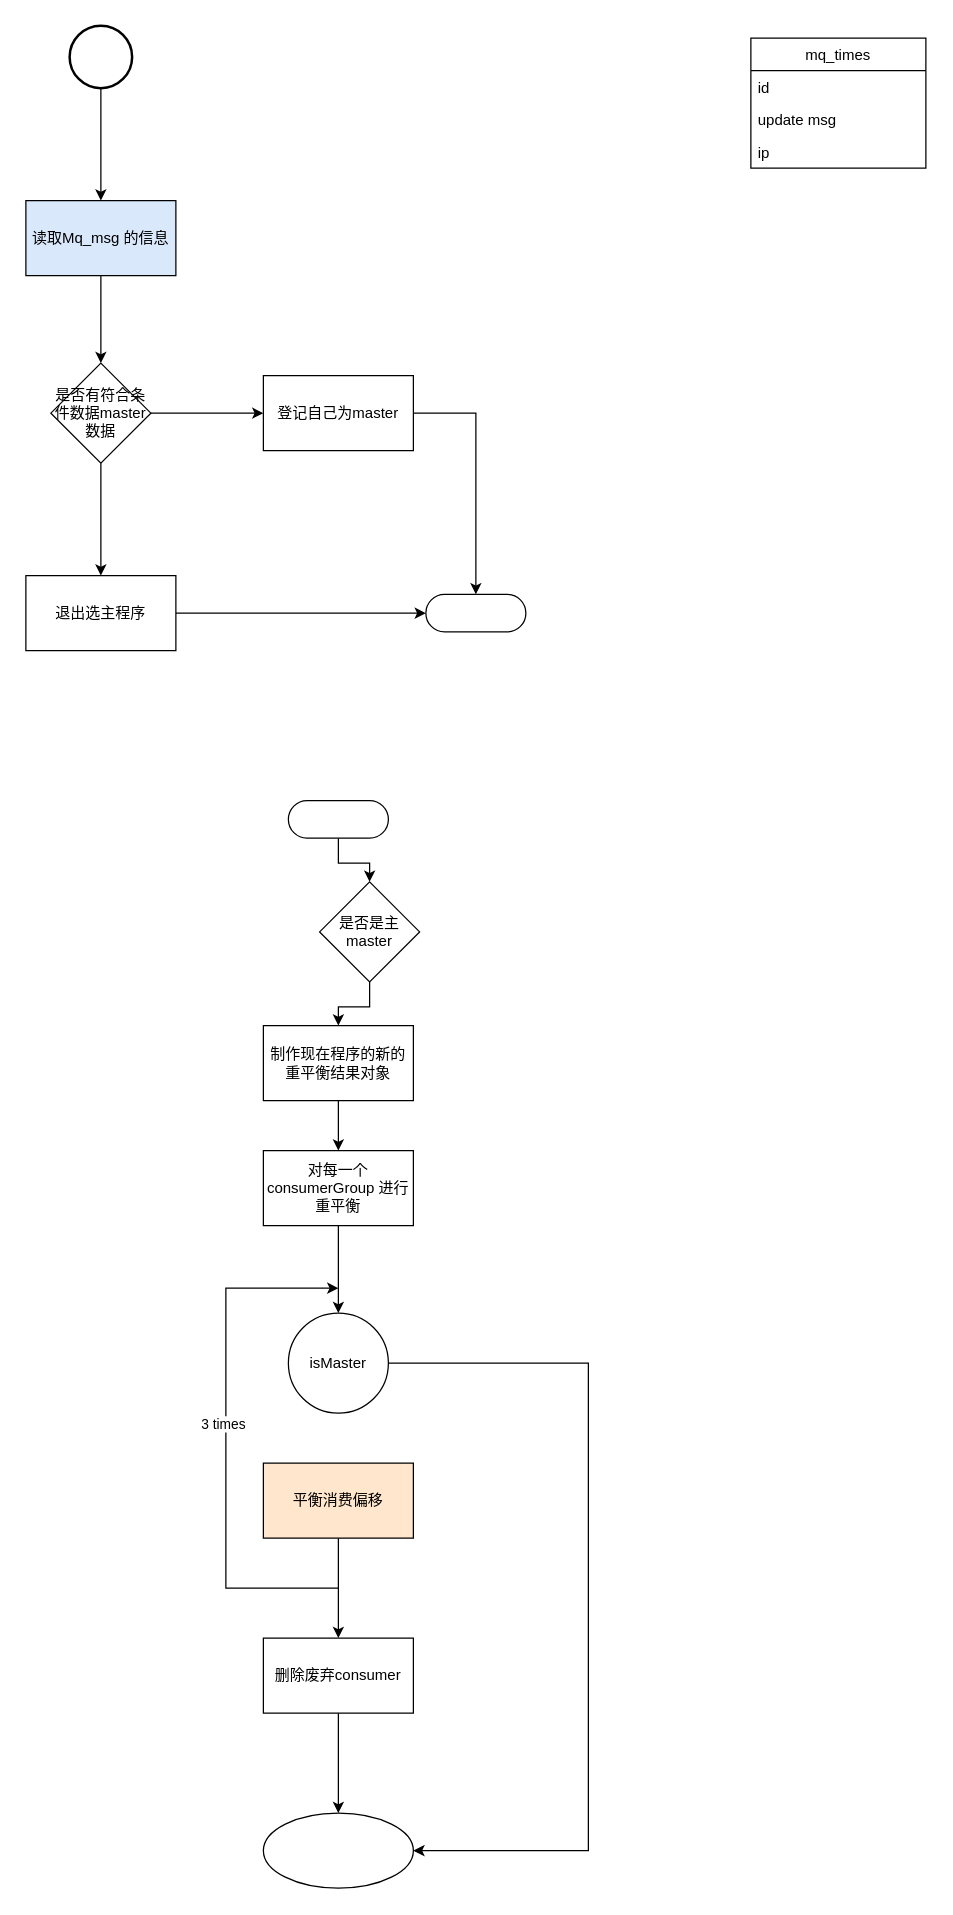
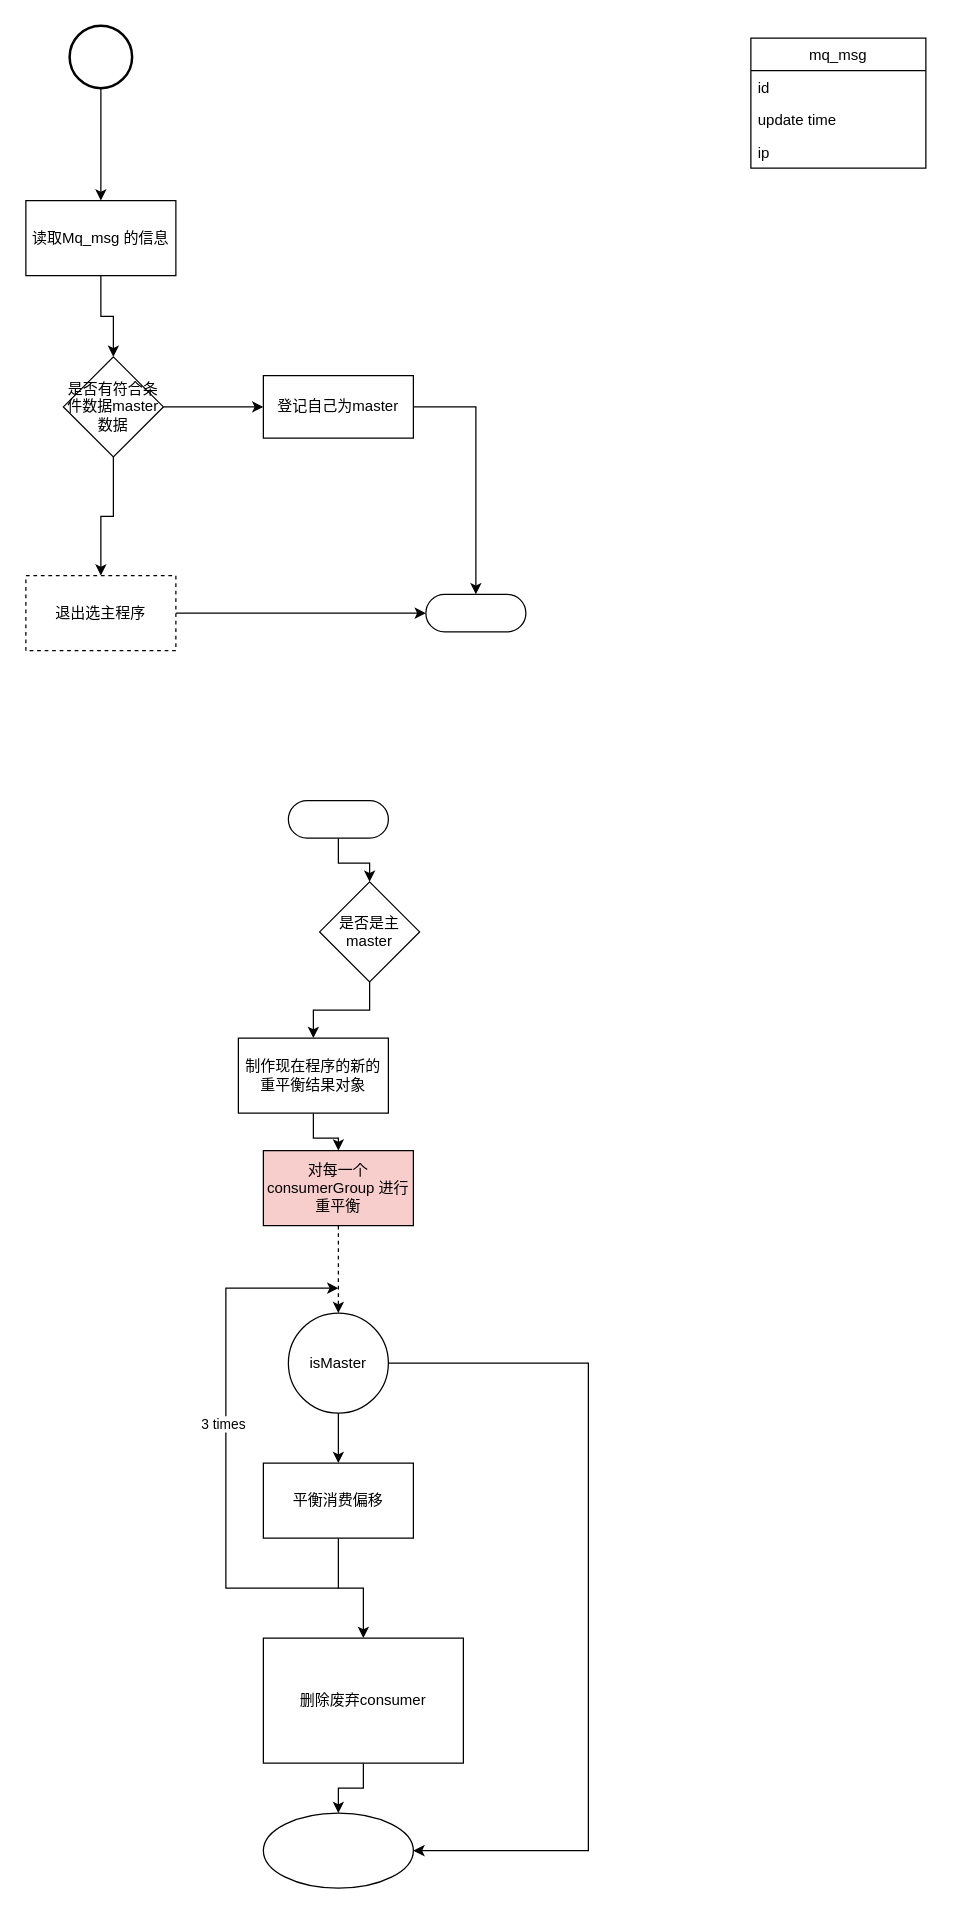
(838, 55) -> (838, 55)
(798, 120) -> (800, 120)
(101, 238) -> (101, 238)
(101, 413) -> (113, 407)
(338, 413) -> (338, 407)
(101, 613) -> (101, 613)
(338, 1063) -> (313, 1076)
(338, 1188) -> (338, 1188)
(338, 1265) -> (338, 1265)
none -> (338, 1434)
(338, 1501) -> (338, 1501)
(338, 1676) -> (363, 1701)
